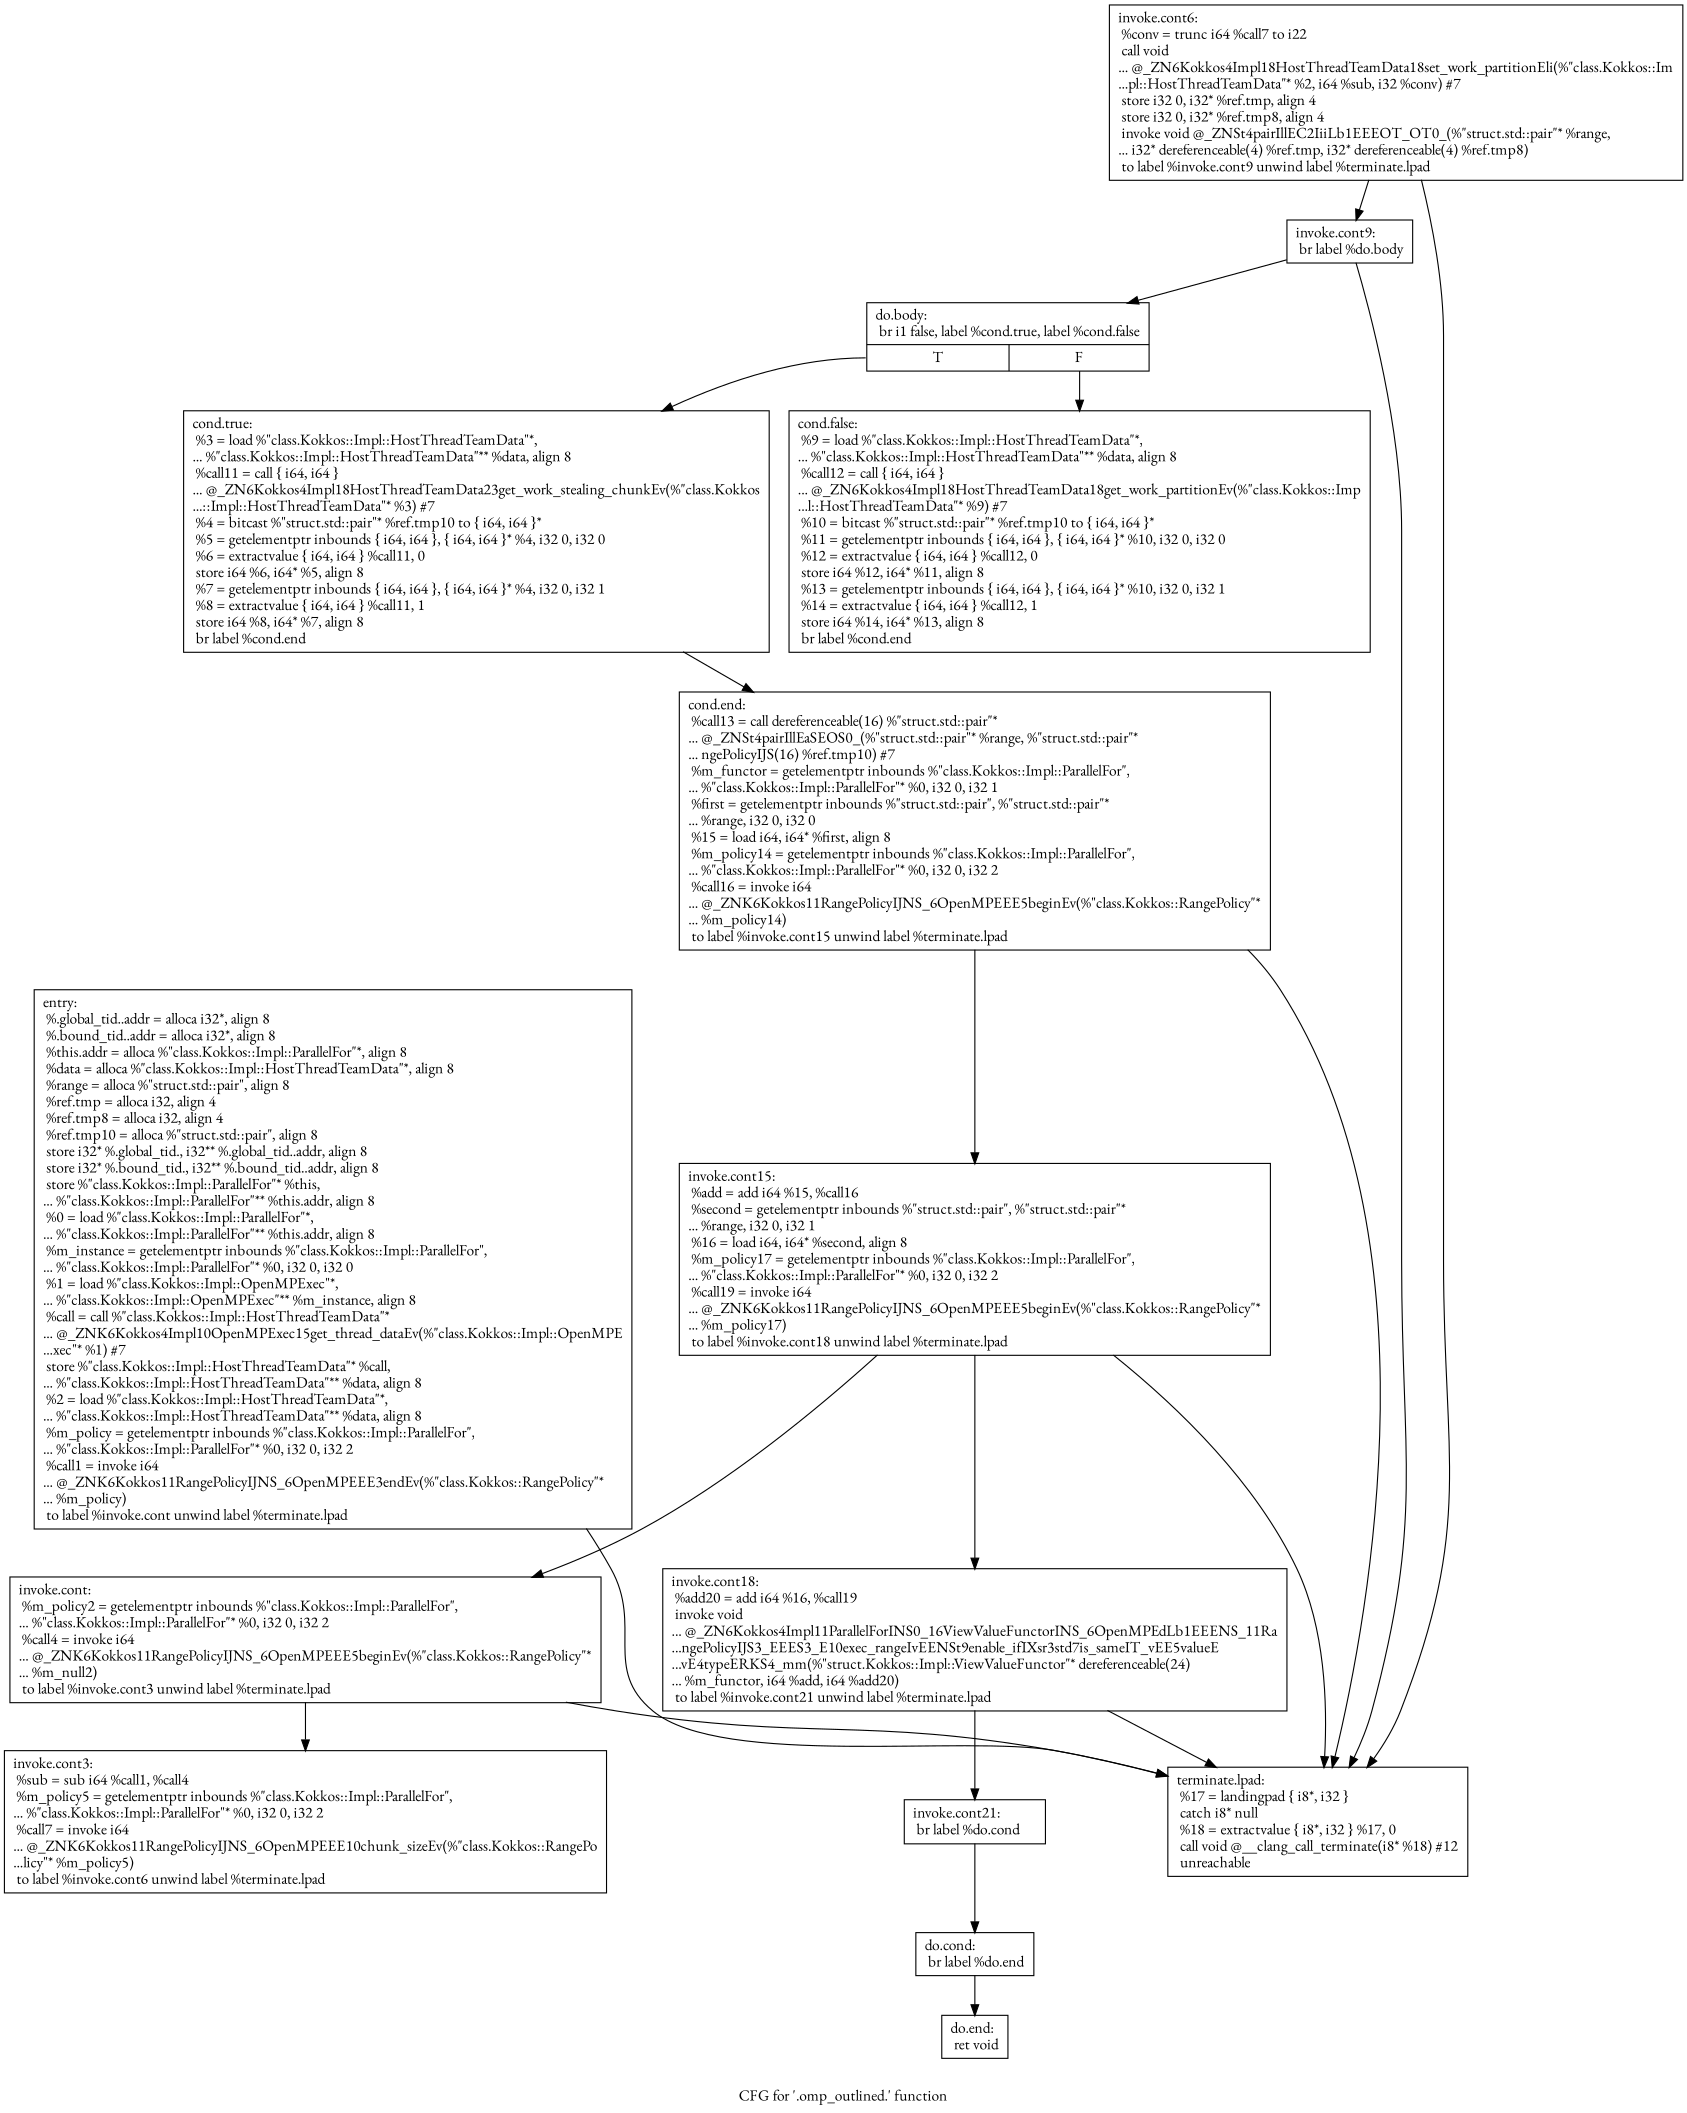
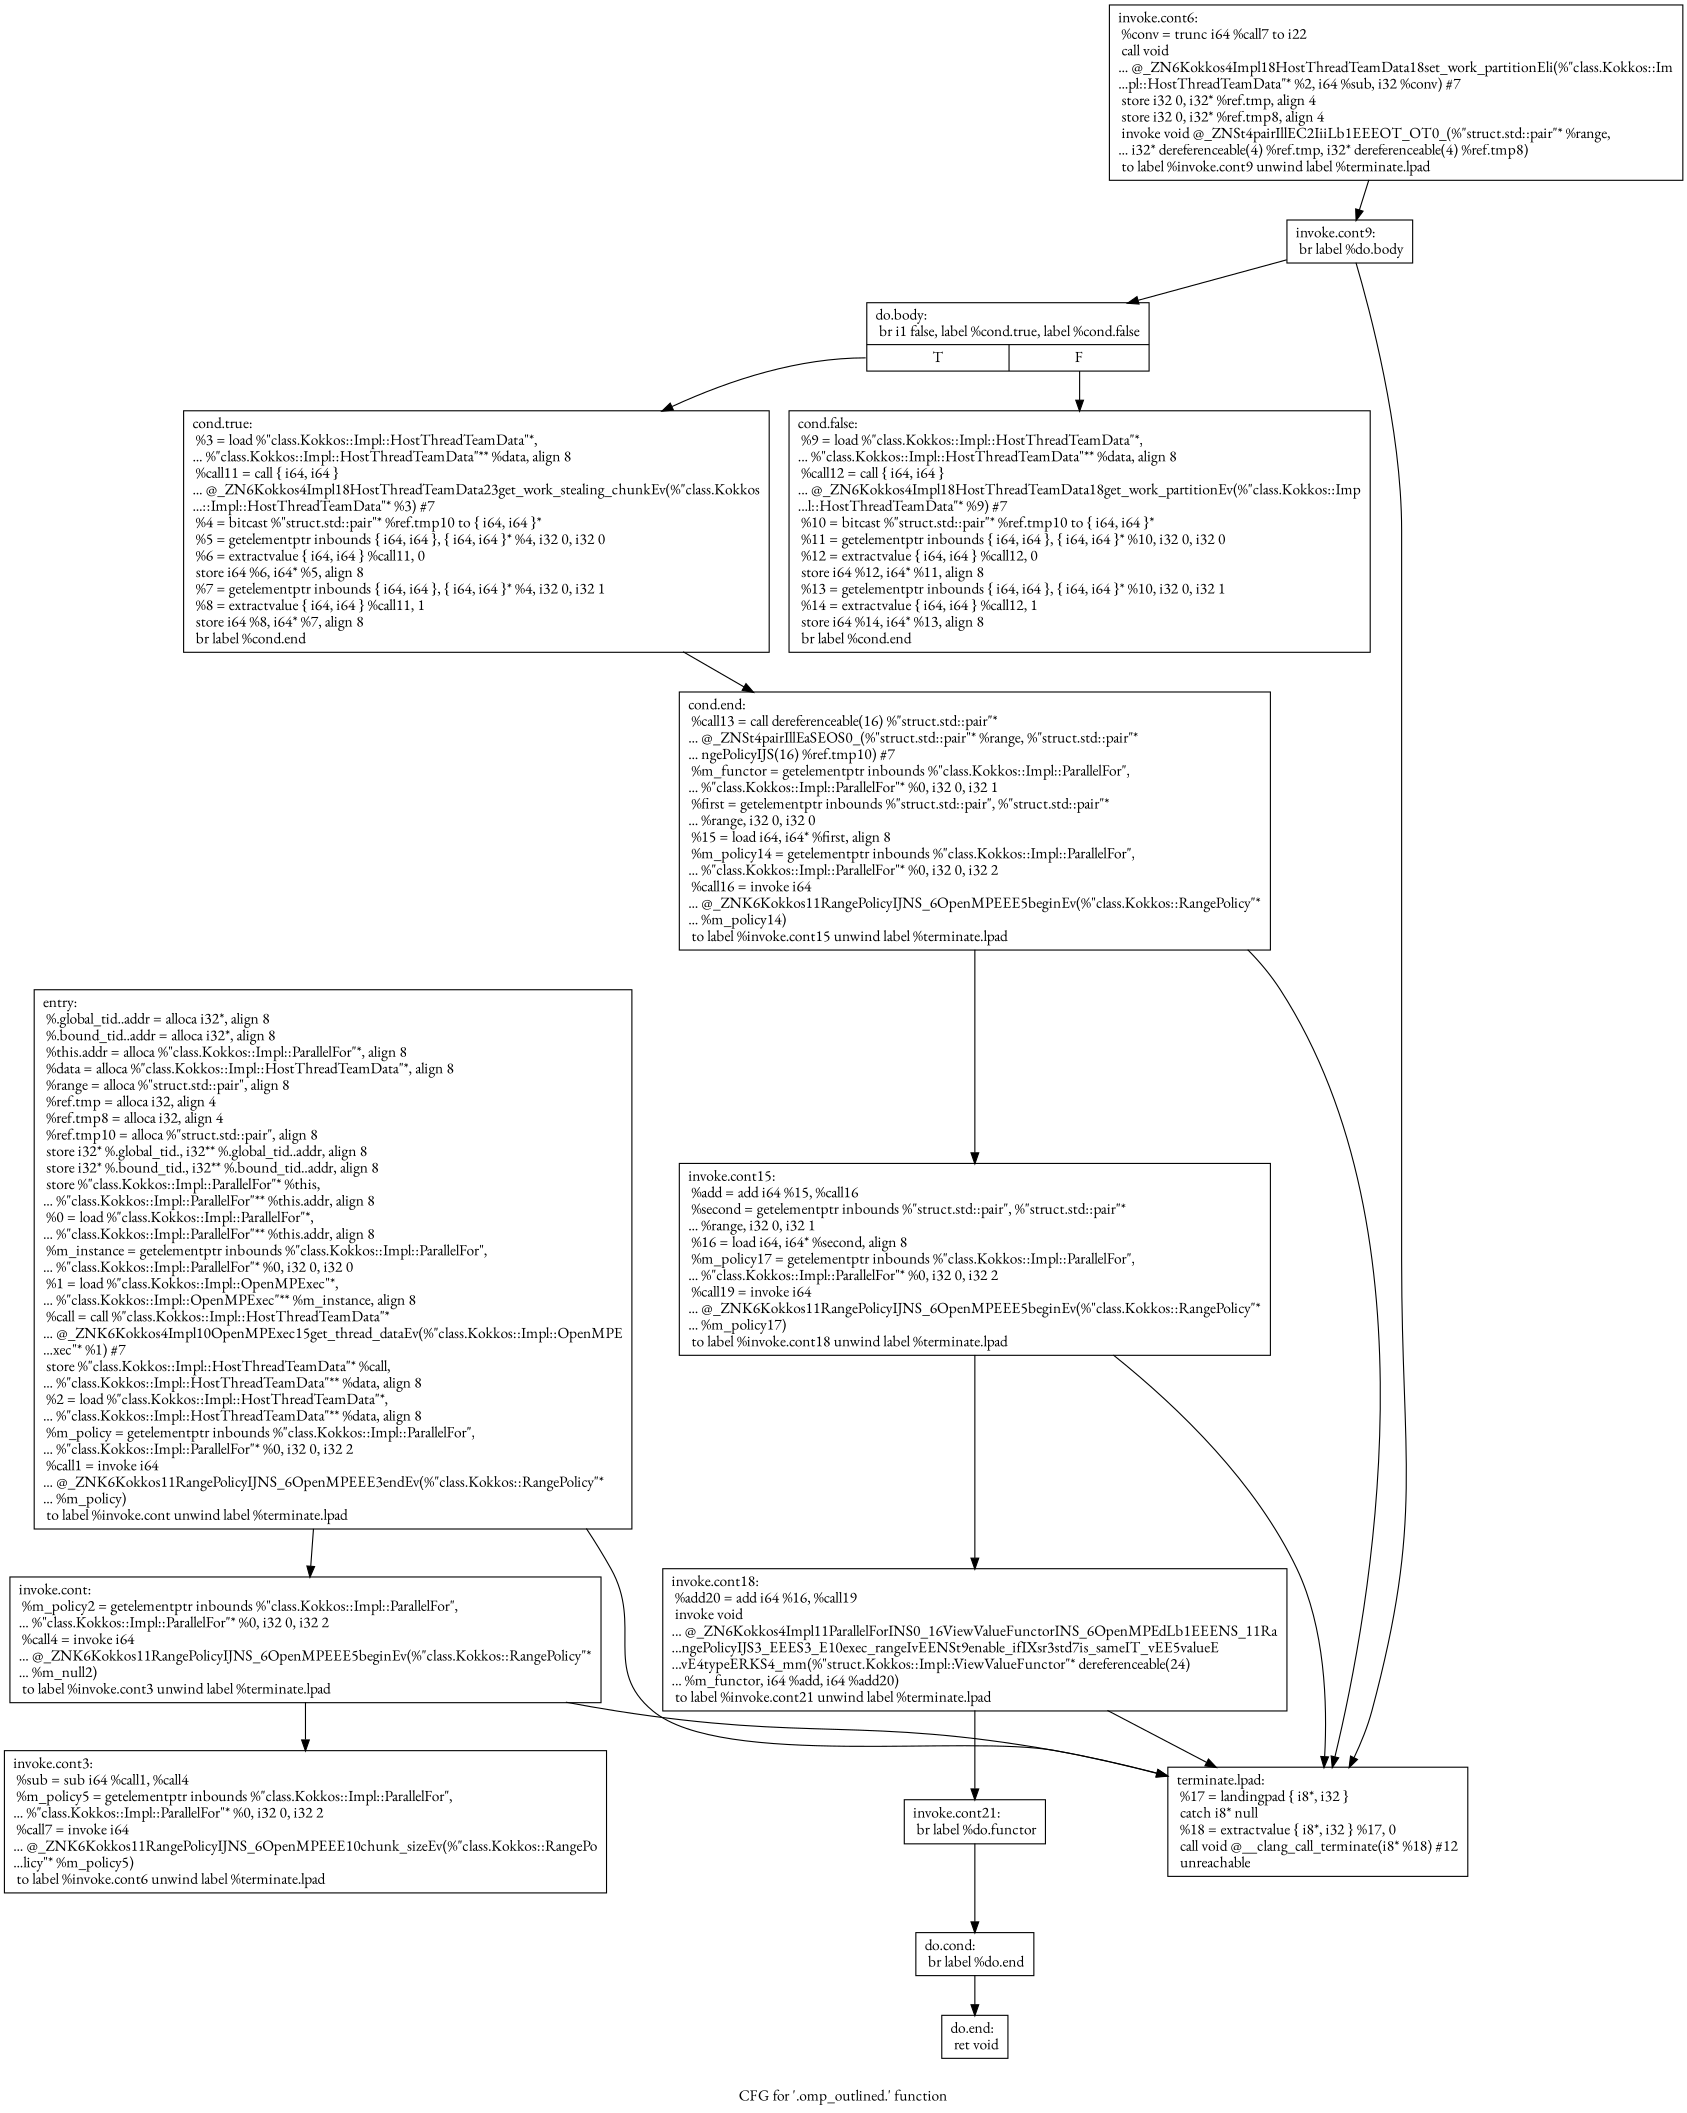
(1444, 975) -> none
(720, 1480) -> (312, 1547)
(967, 1830) -> (975, 1830)
